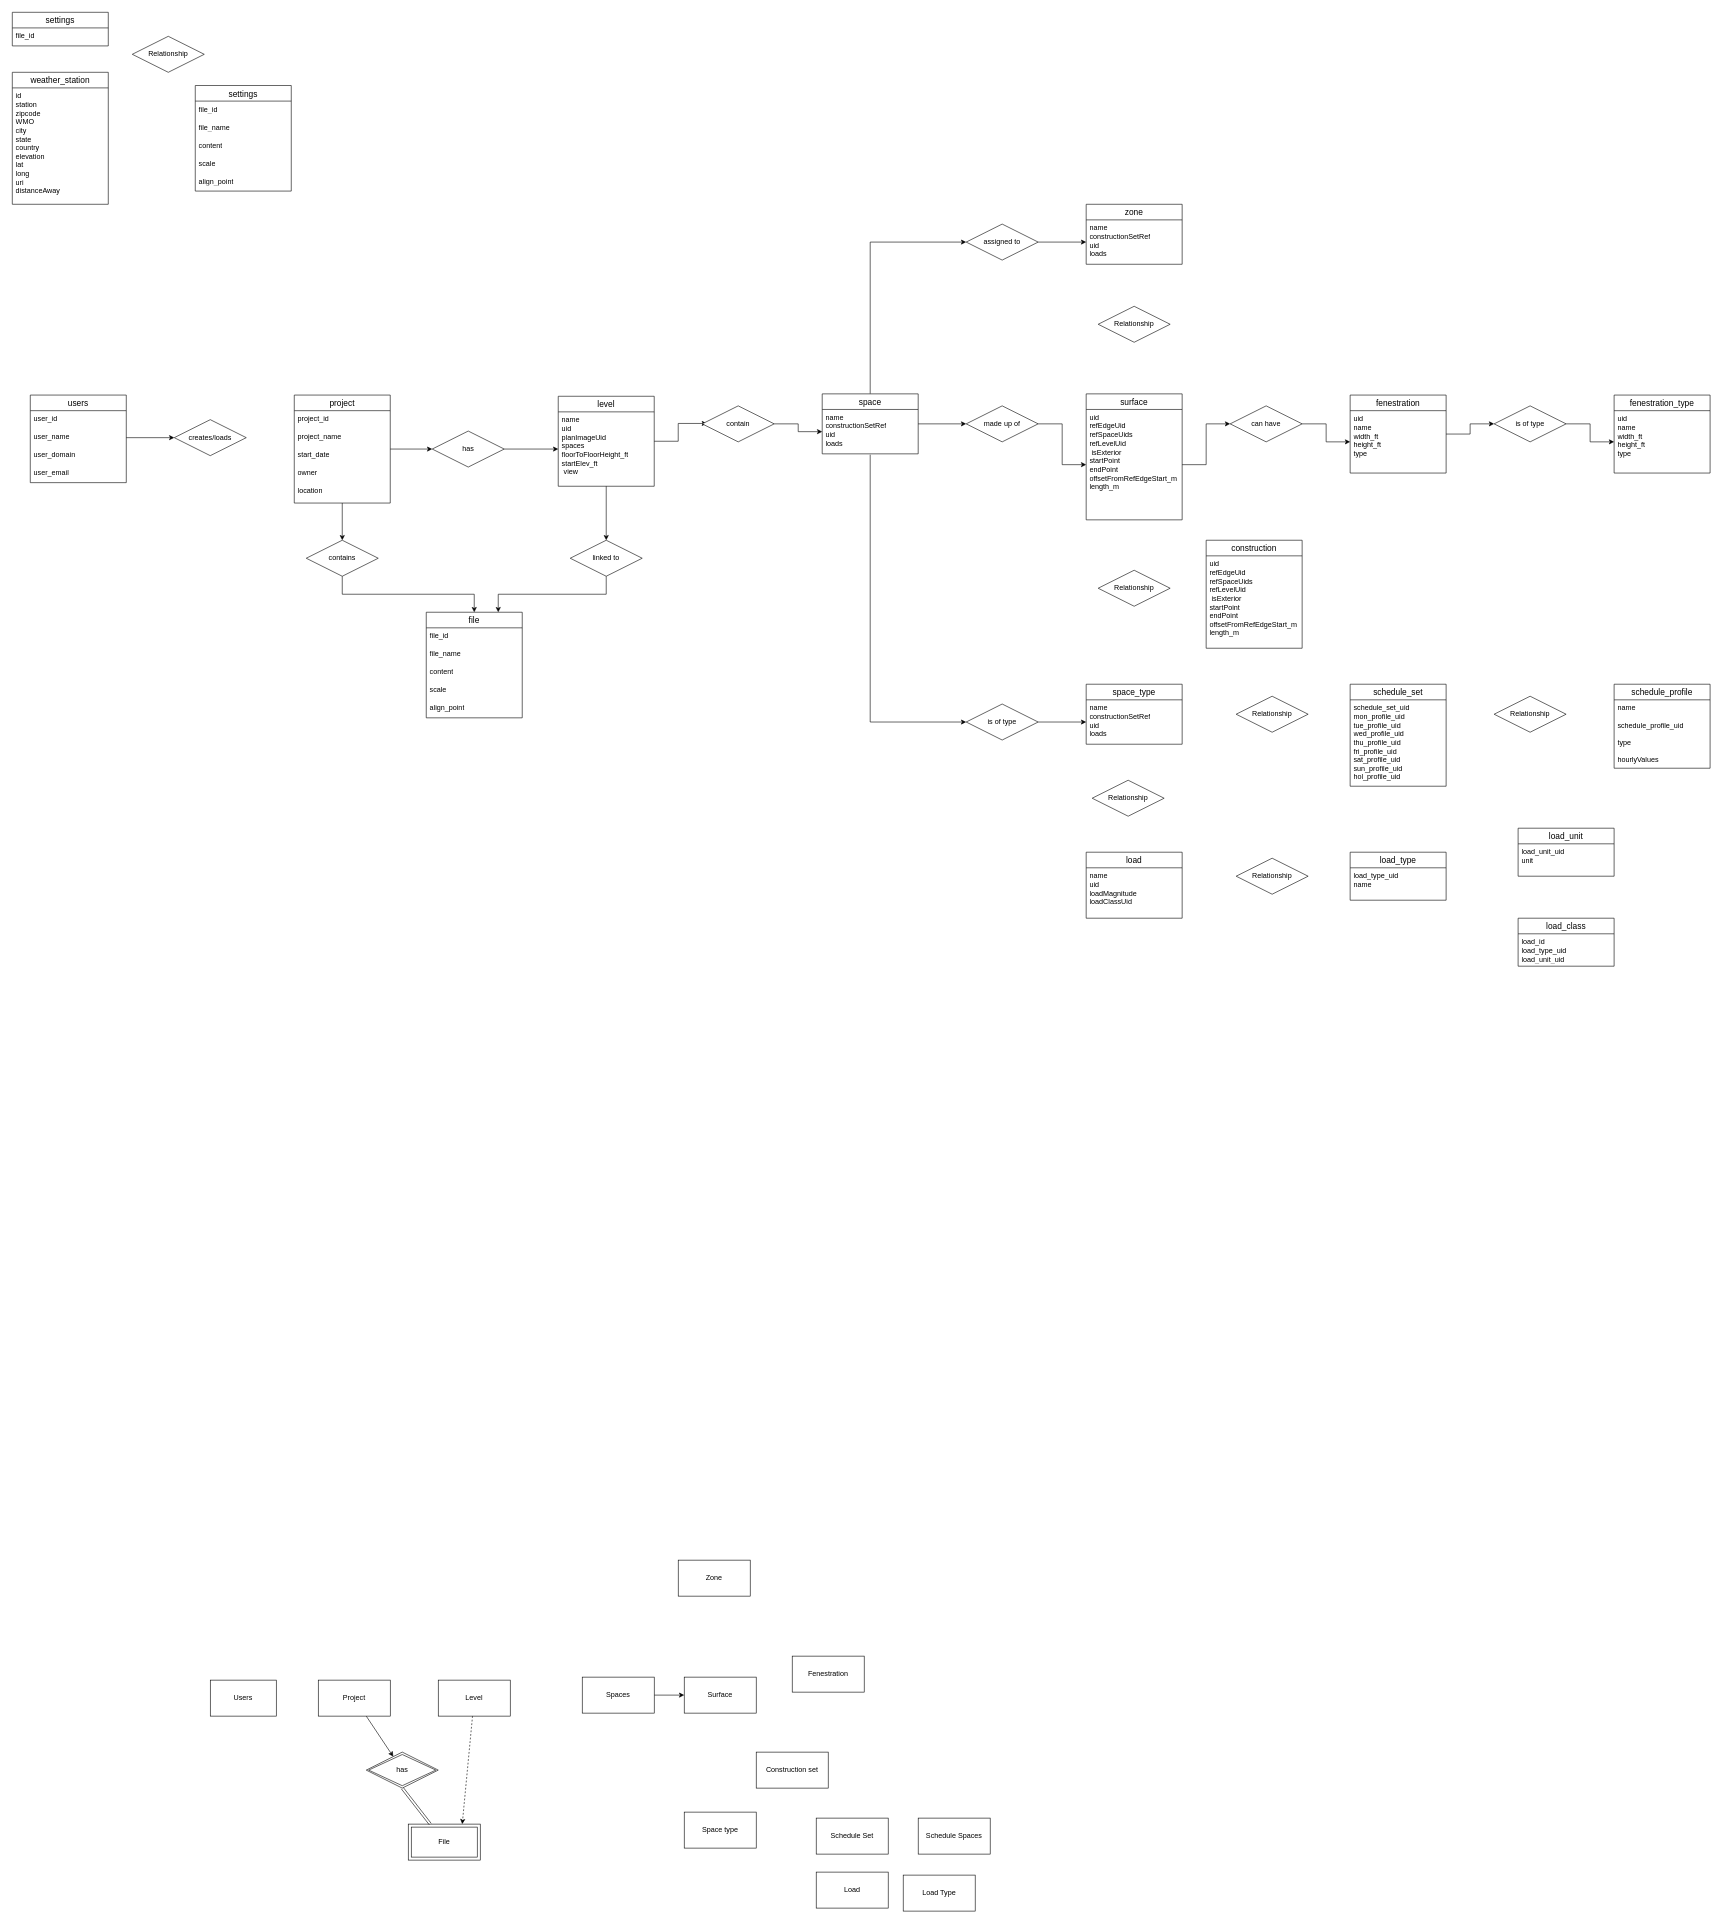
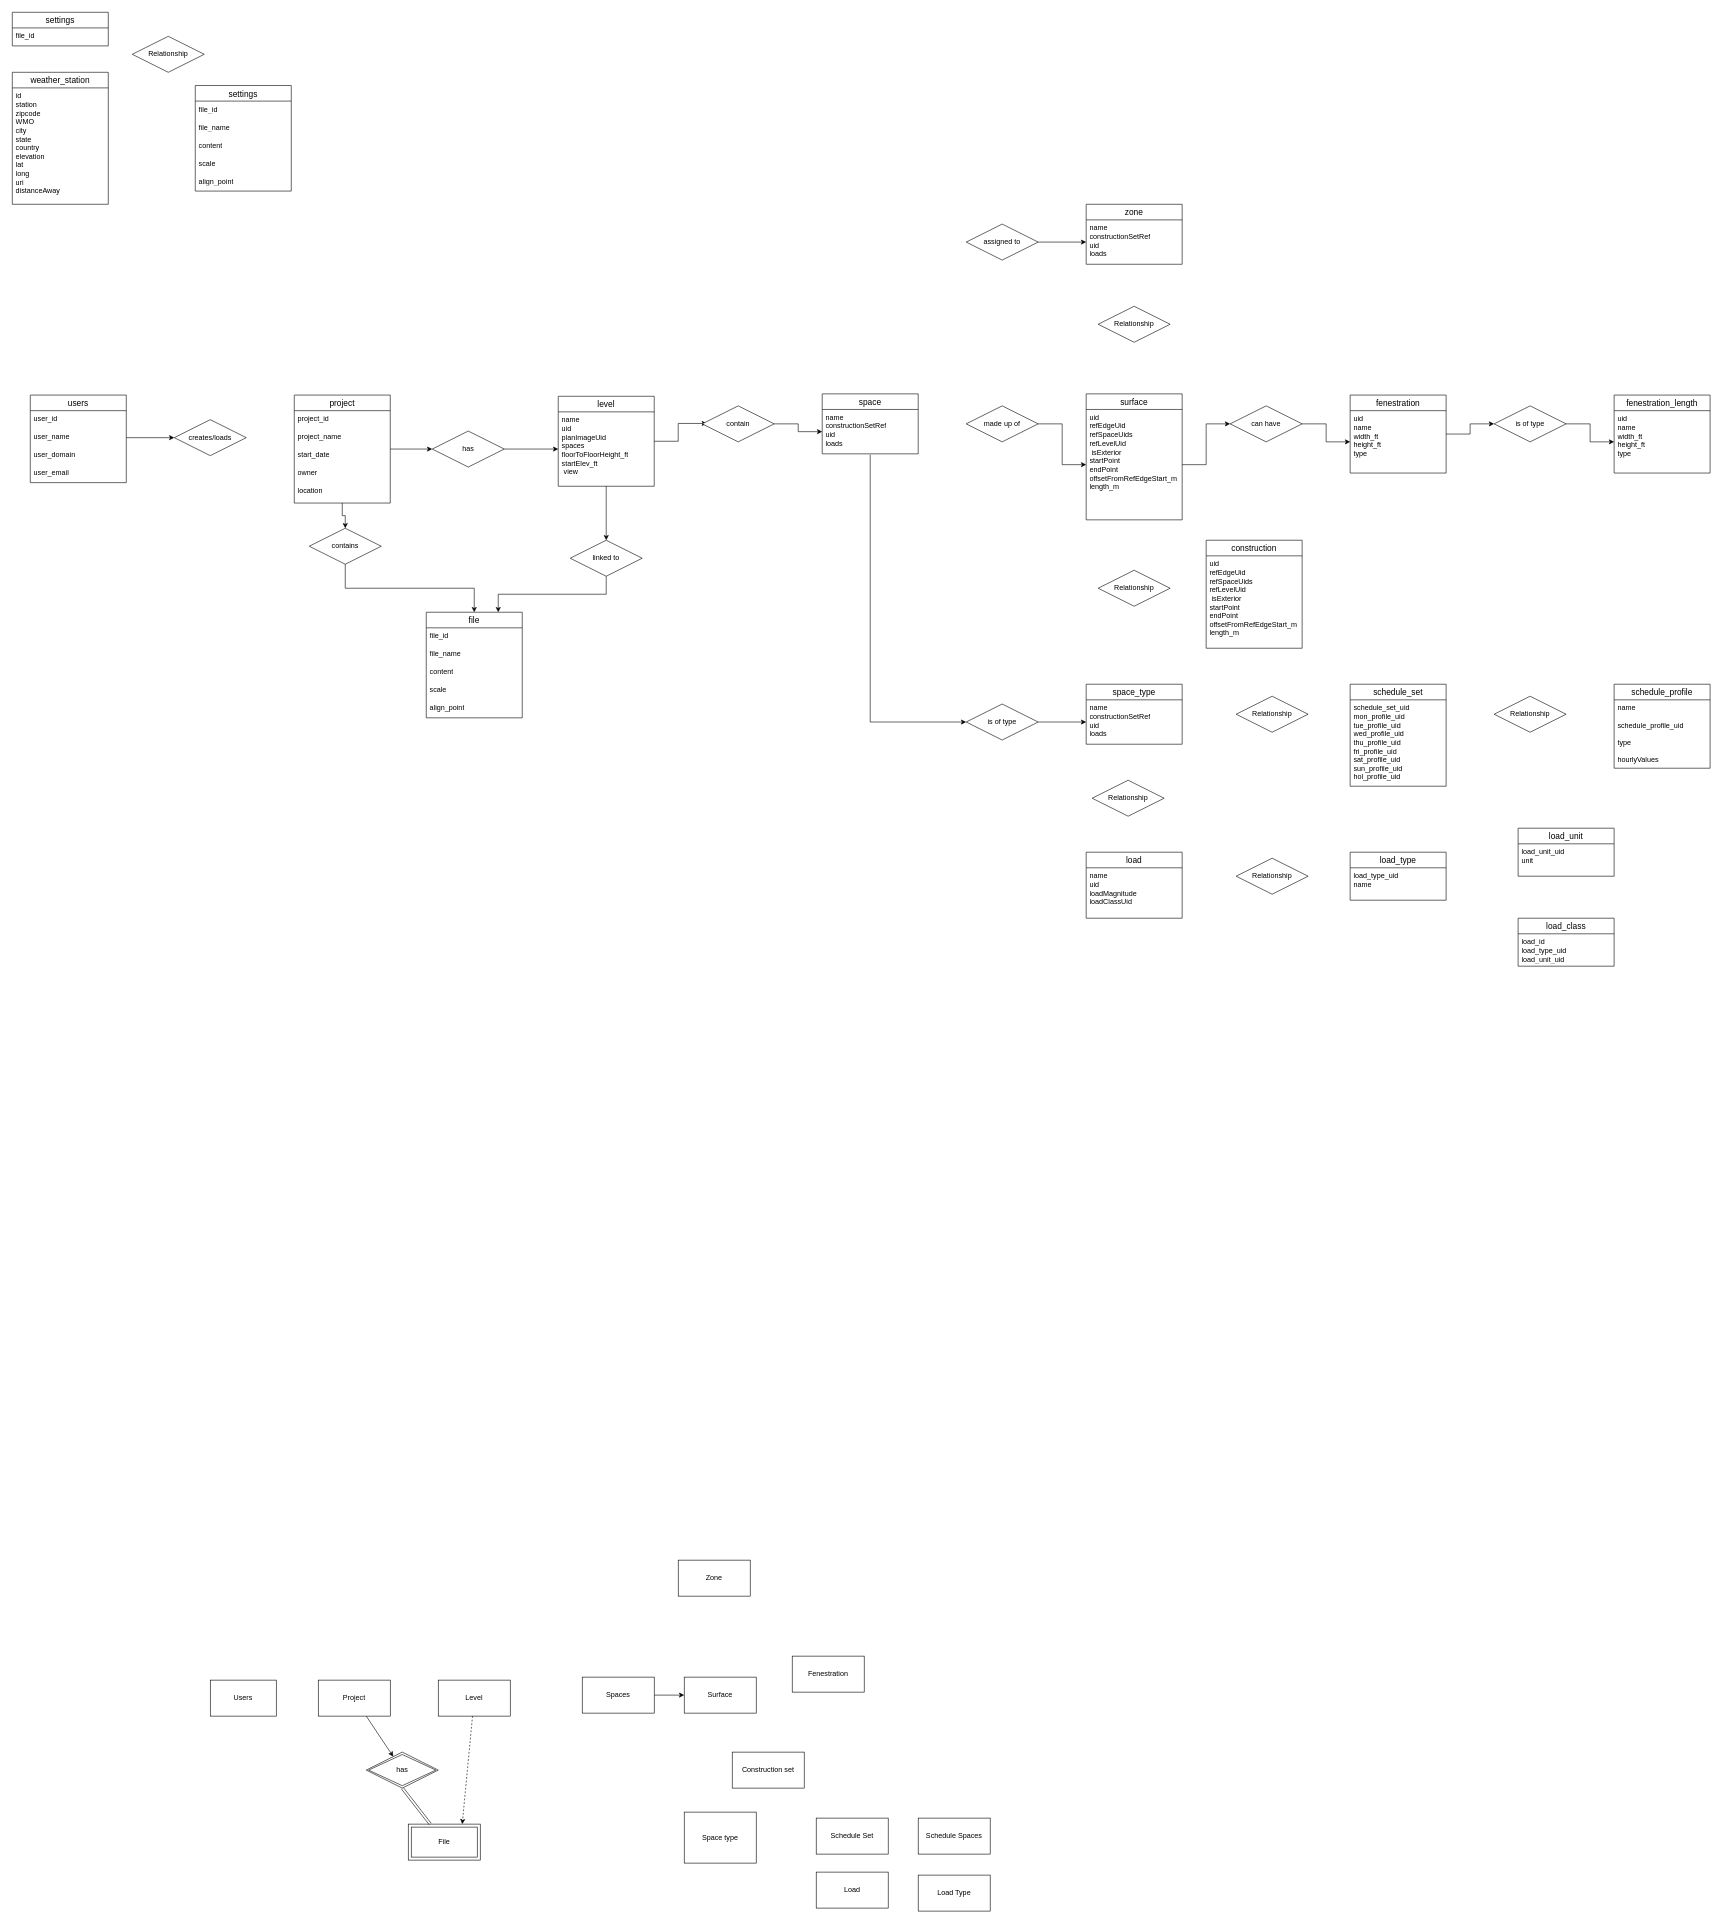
(870, 242) -> none
(1662, 403) -> (1662, 403)
(960, 424) -> none
(342, 558) -> (345, 546)
(792, 1770) -> (768, 1770)
(720, 1830) -> (720, 1838)
(939, 1893) -> (954, 1893)
